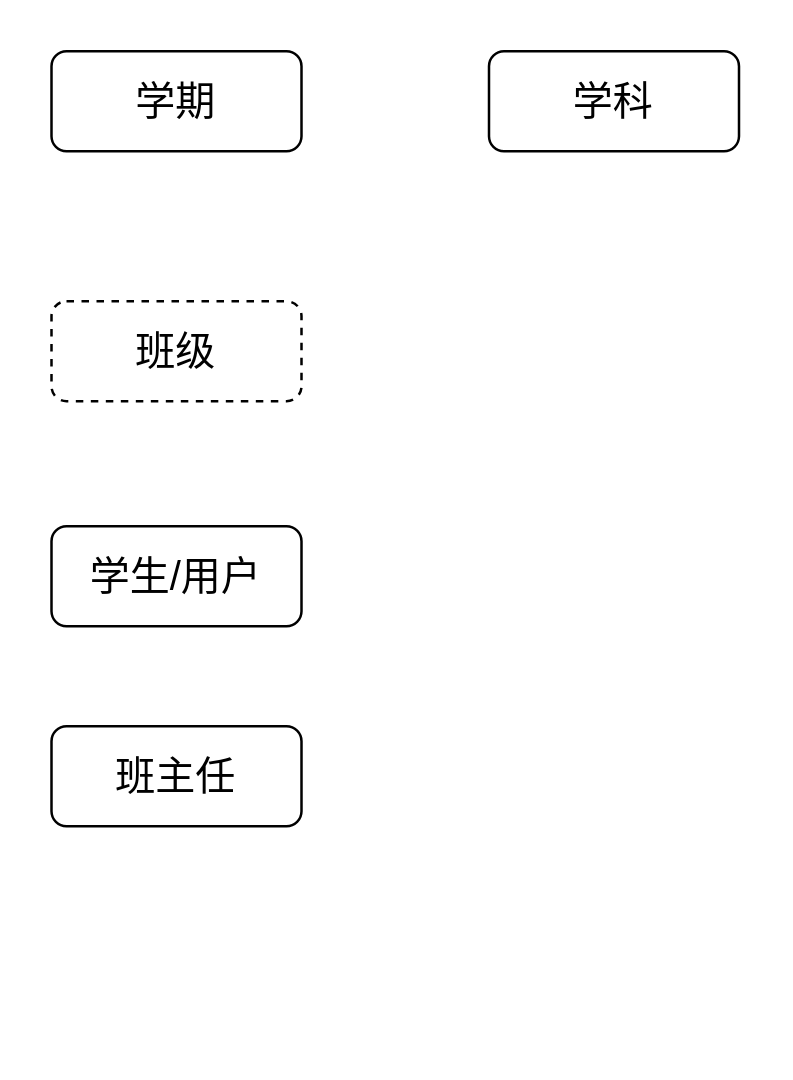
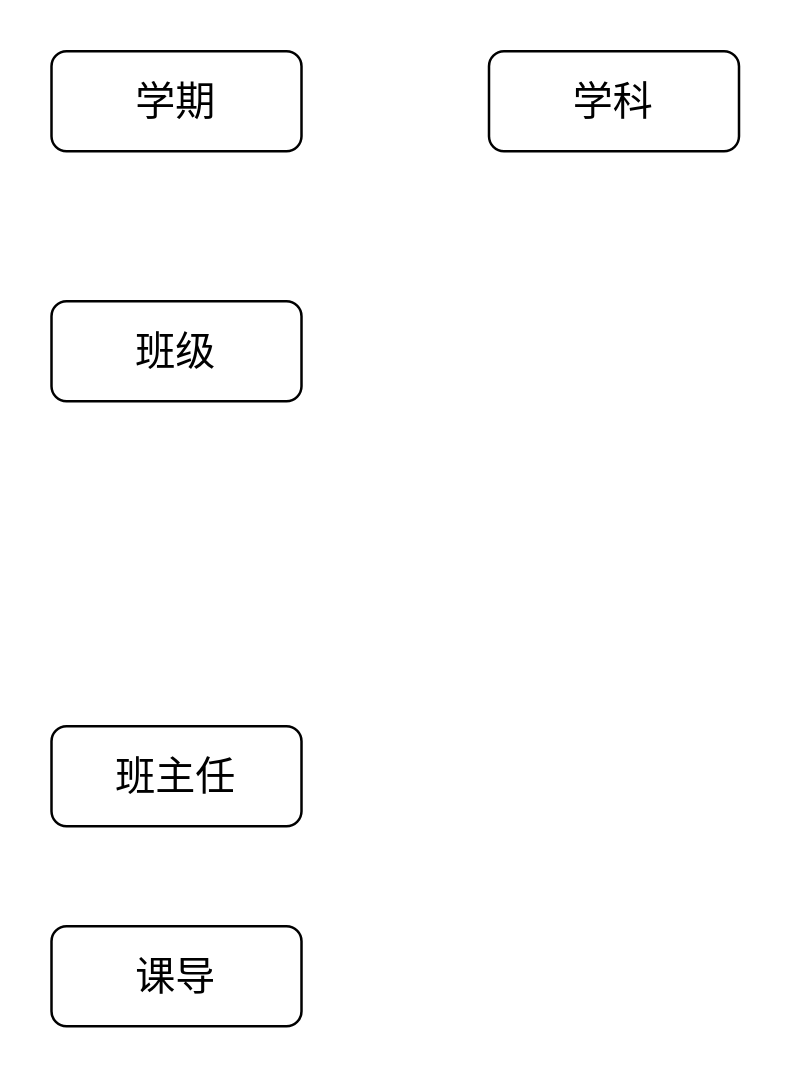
(176, 351) -> (176, 351)
(176, 576) -> none
none -> (176, 976)
